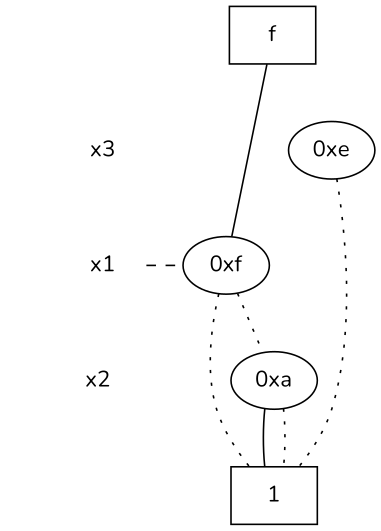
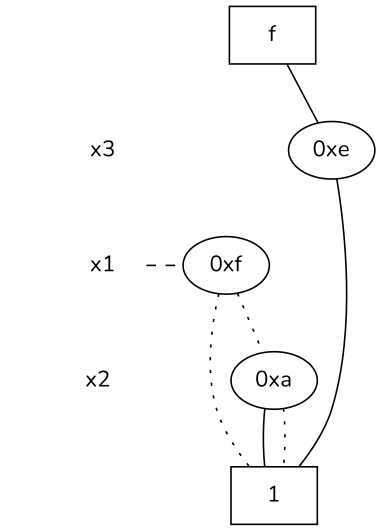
(249, 150) -> (303, 94)
(345, 328) -> (345, 328)
